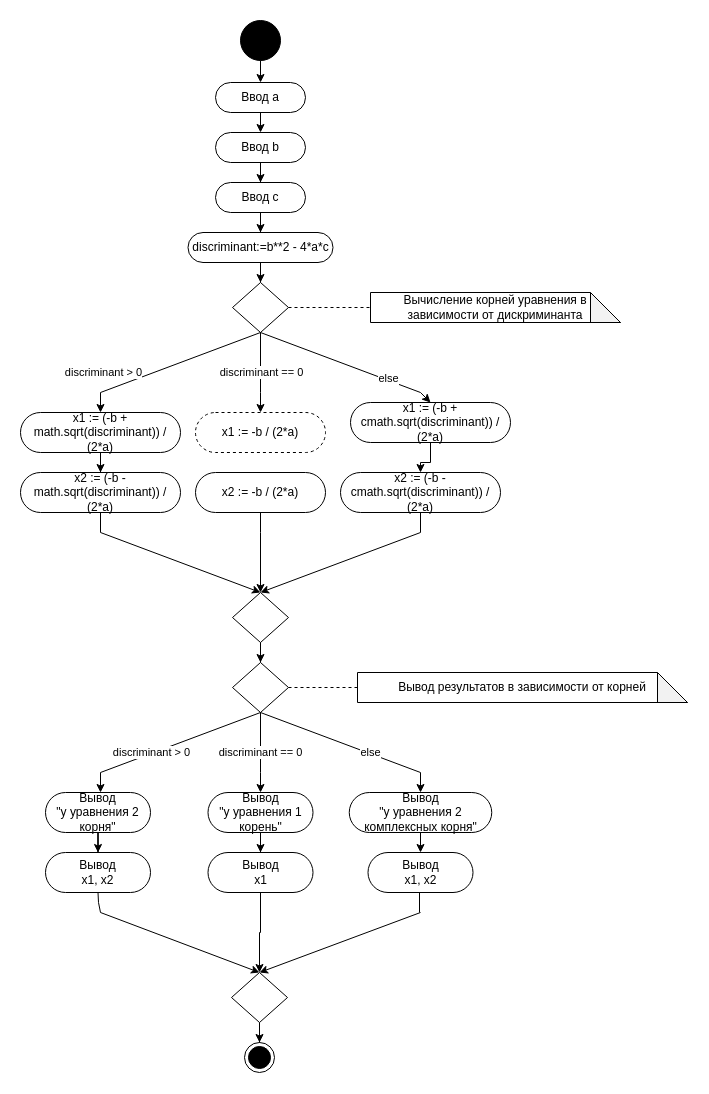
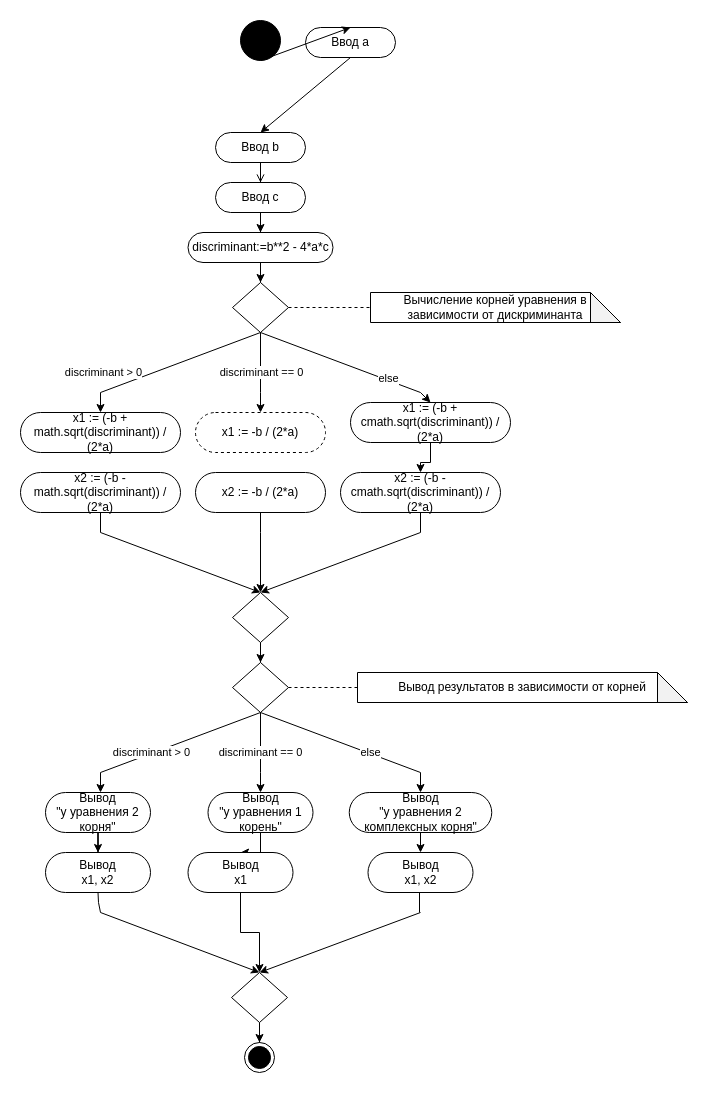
(261, 98) -> (351, 43)
(261, 174) -> (261, 176)
(101, 467) -> none
(261, 873) -> (241, 873)
